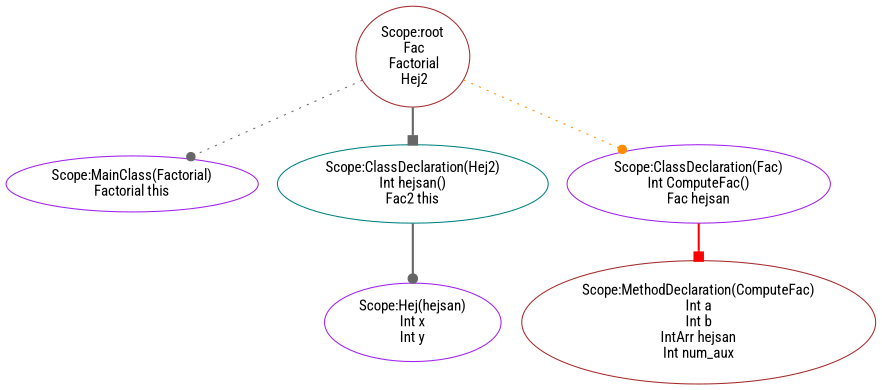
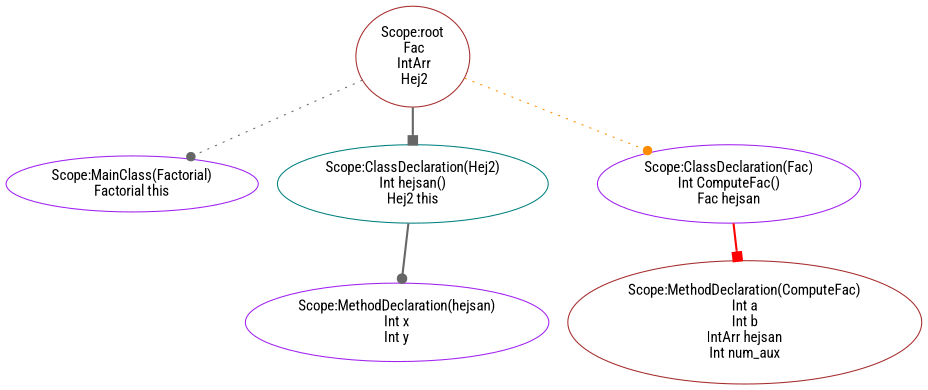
(413, 57) -> (413, 57)
(413, 184) -> (413, 184)
(413, 322) -> (397, 322)
